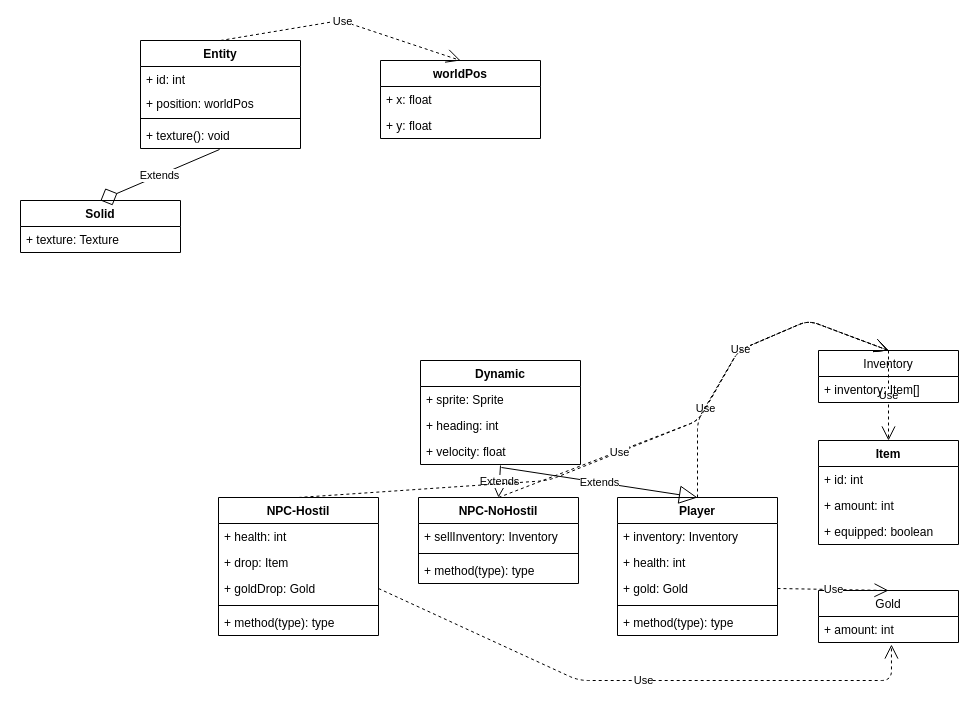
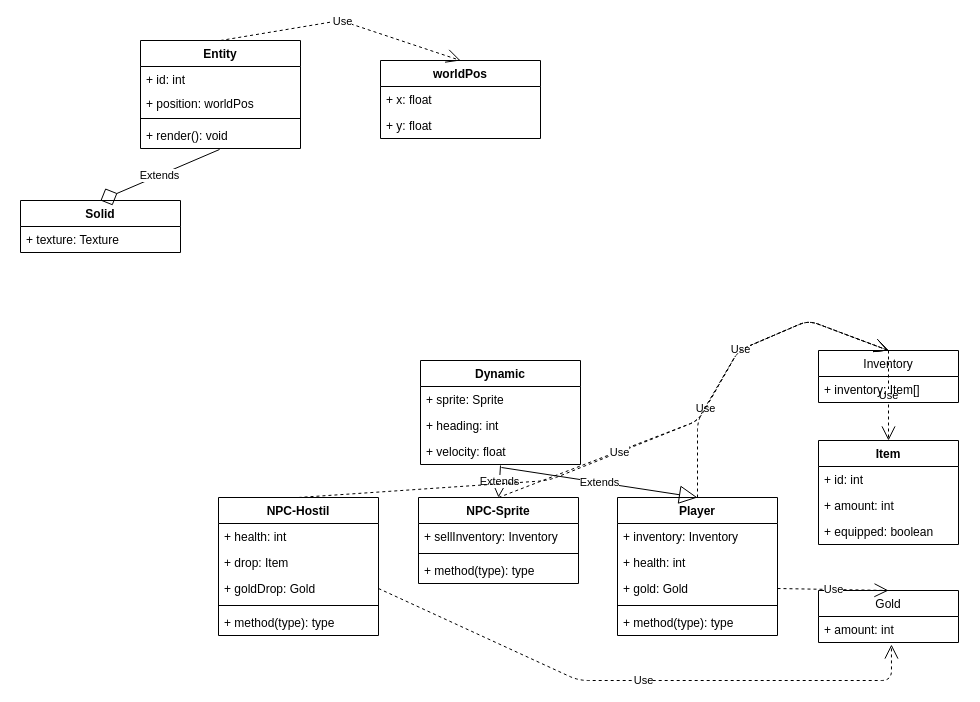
(197, 136) -> (194, 136)
(498, 511) -> (498, 511)
